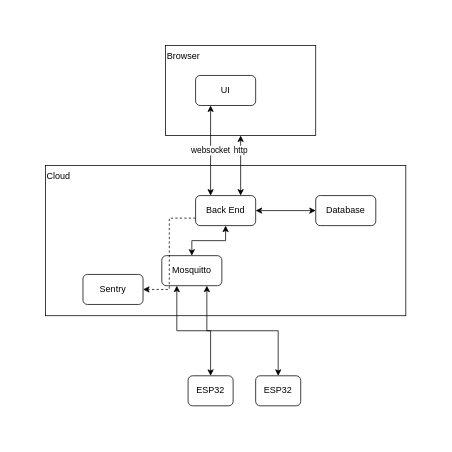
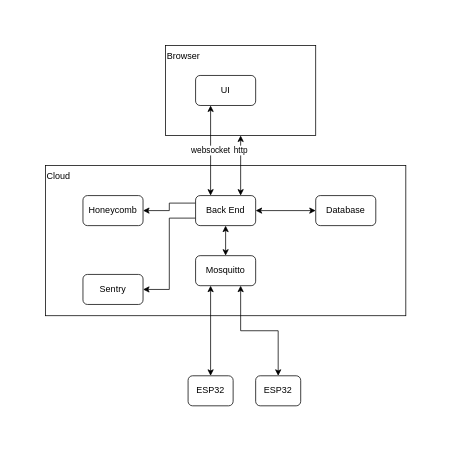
none -> (113, 210)
none -> (163, 210)
(169, 251) -> (169, 251)
(192, 270) -> (225, 270)
